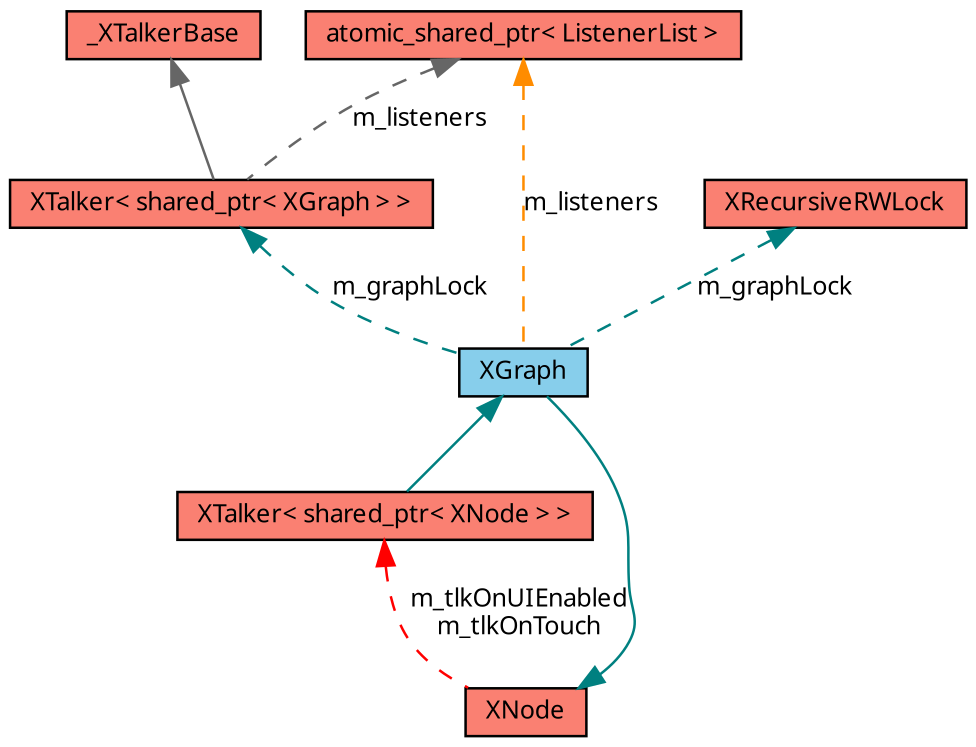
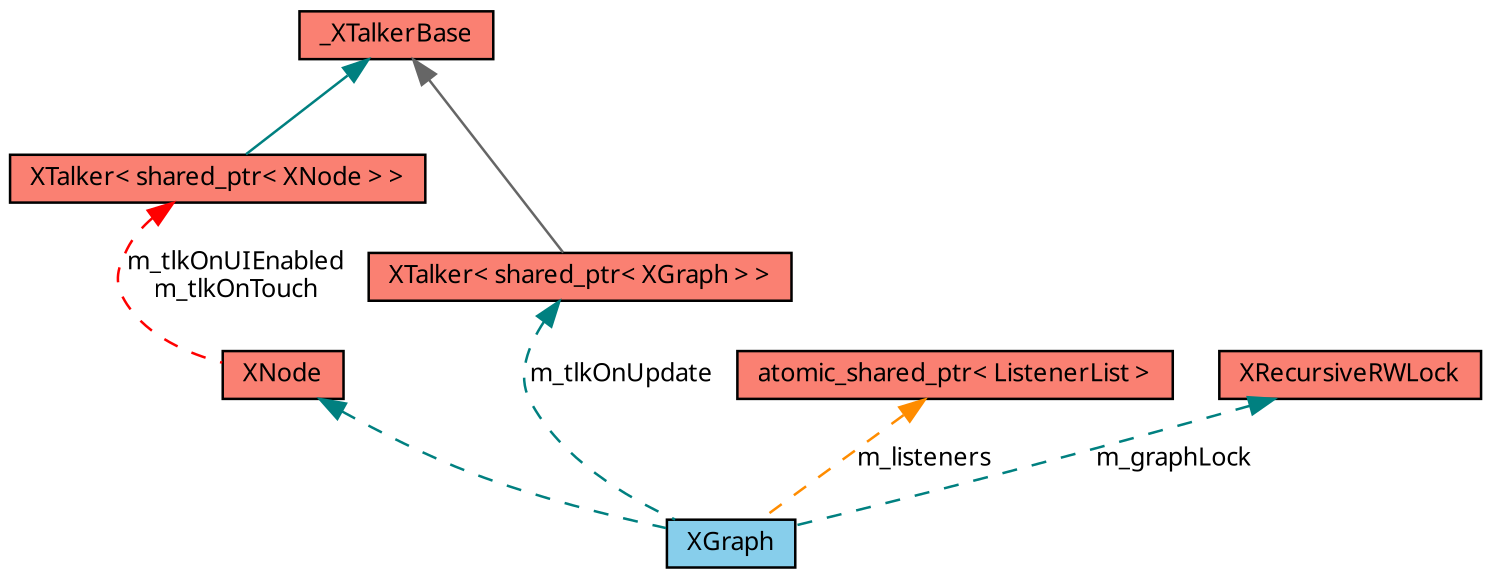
(336, 115) -> none
(410, 288) -> (622, 375)
(445, 453) -> (297, 115)
(627, 529) -> (499, 483)
